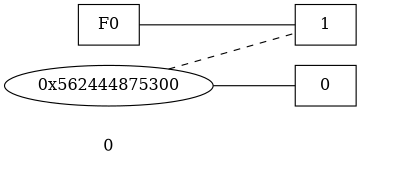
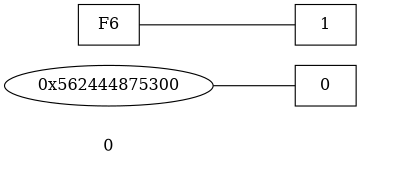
(109, 25) -> (109, 25)
(232, 51) -> none
